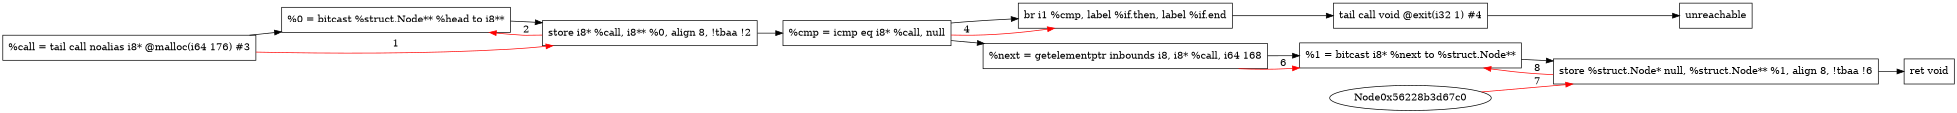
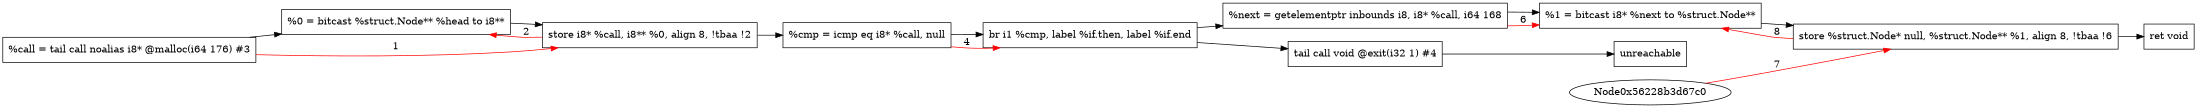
(964, 42) -> (1206, 27)
